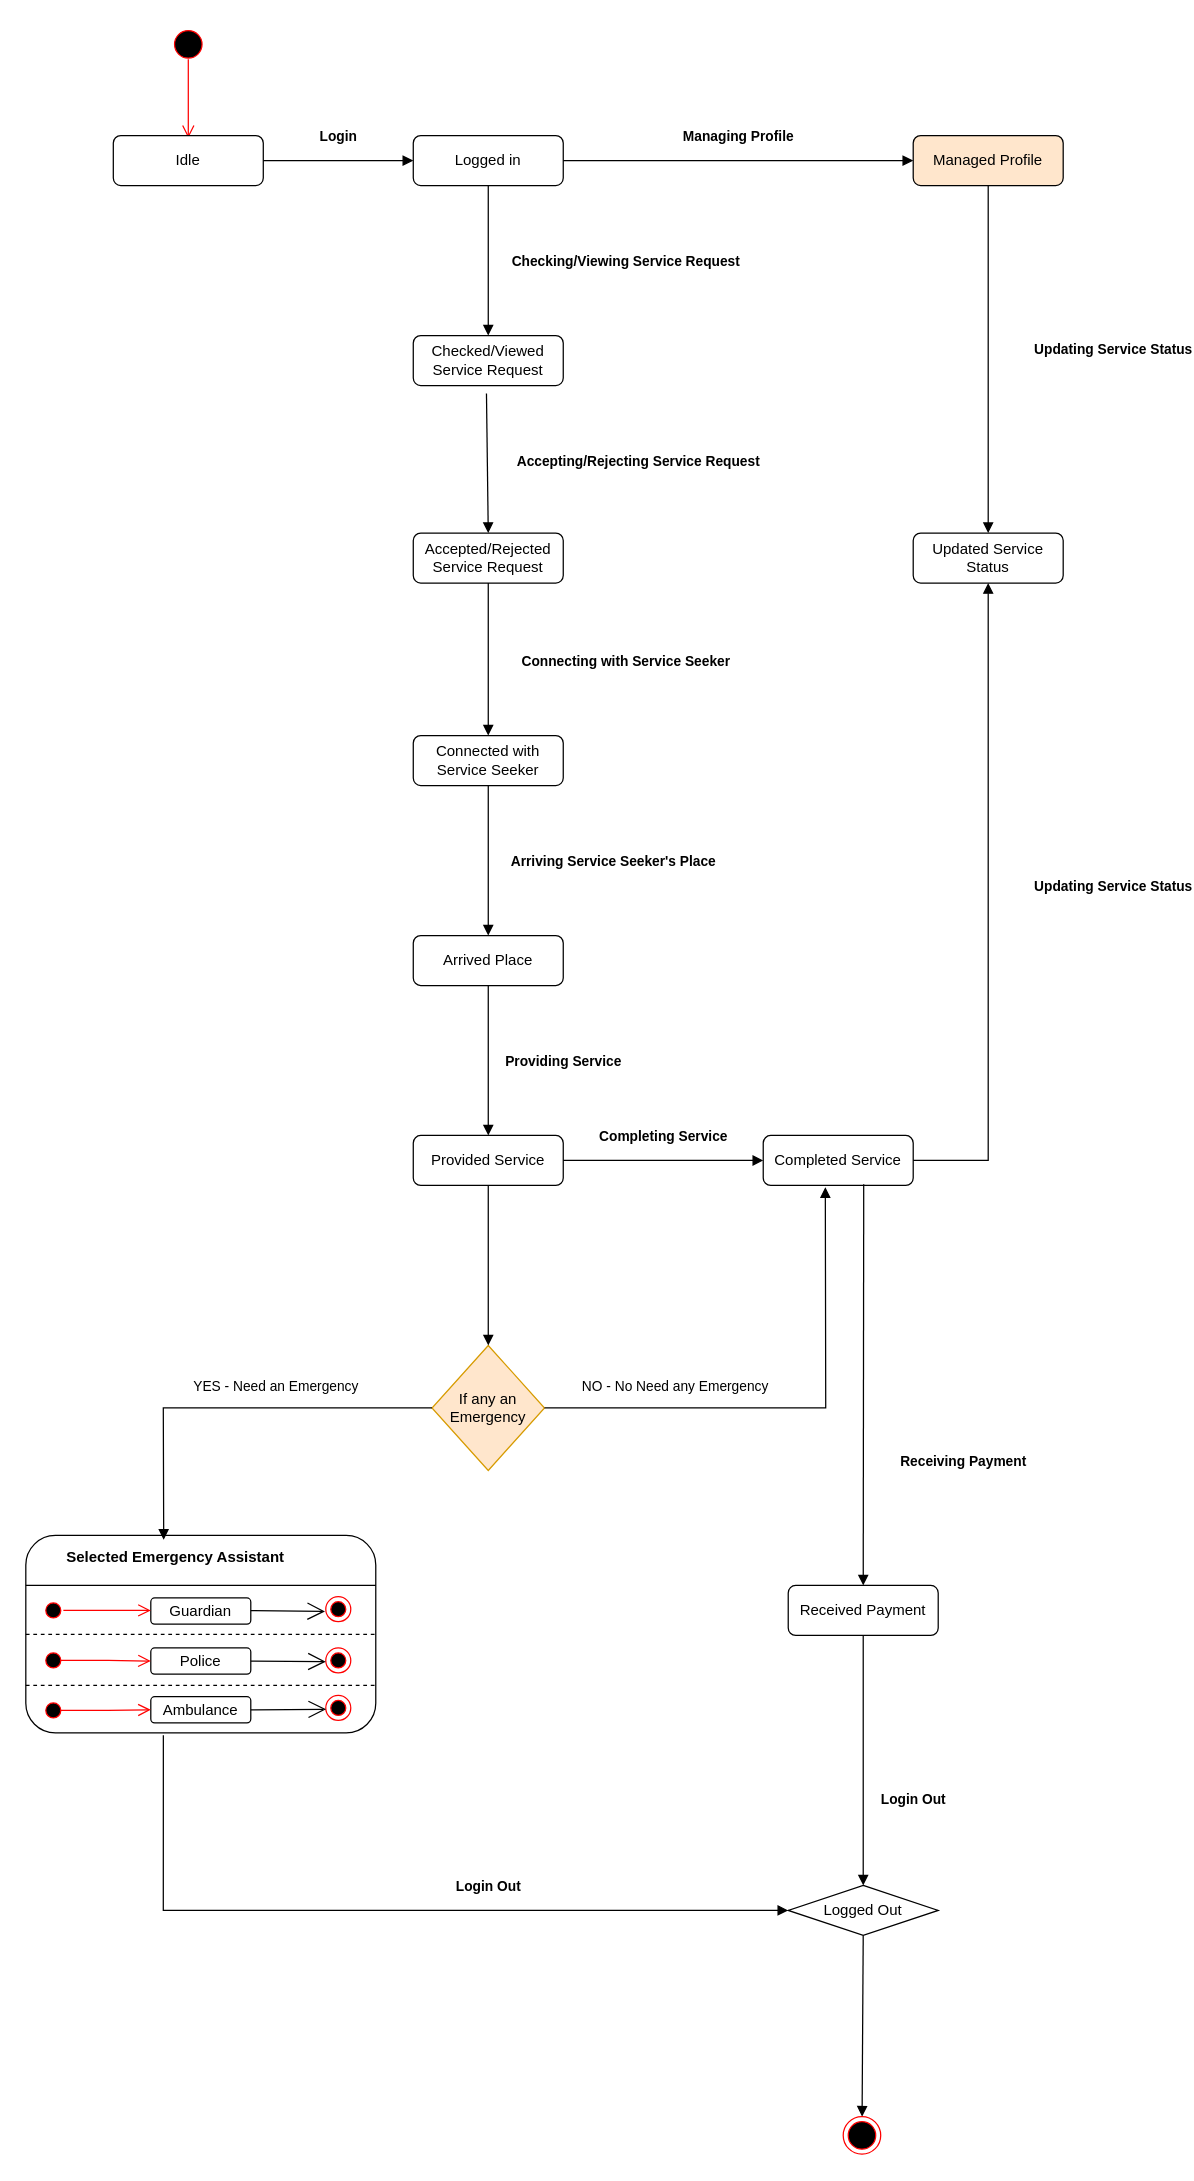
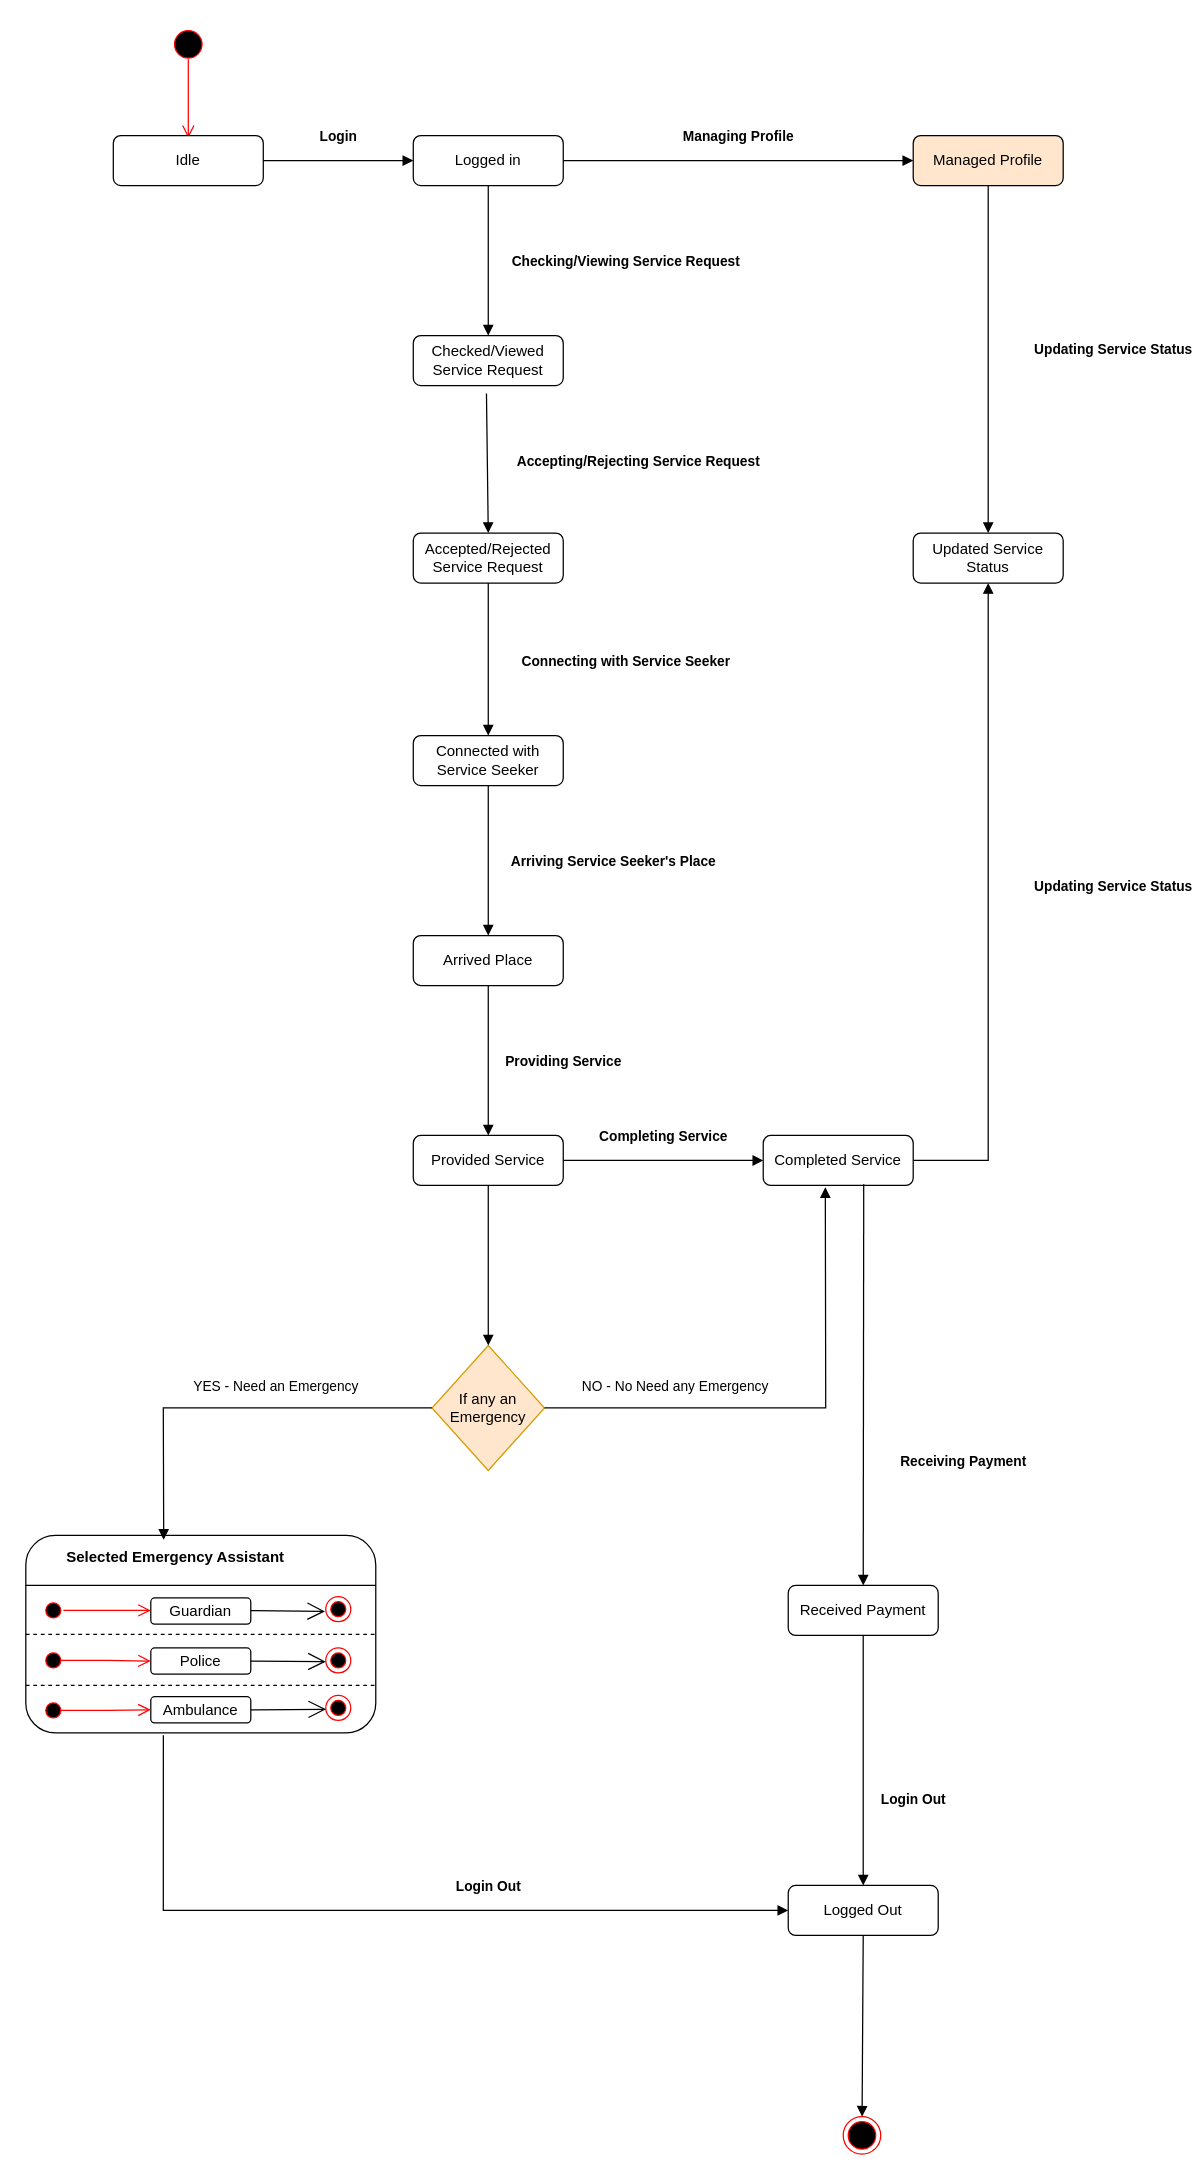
(863, 1911) -> (863, 1911)
